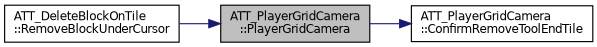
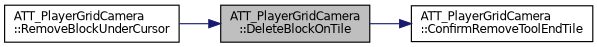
(92, 24) -> (92, 24)
(295, 24) -> (295, 24)
